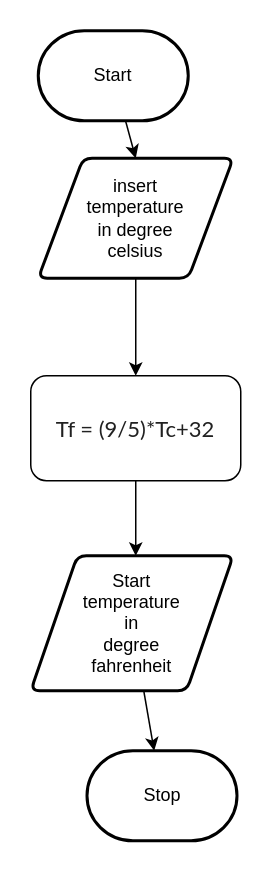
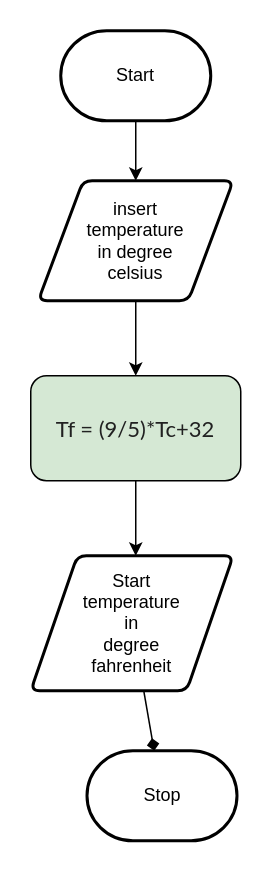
(113, 76) -> (136, 76)
(136, 218) -> (136, 241)
(136, 428) -> (136, 428)
(152, 739) -> (152, 738)
